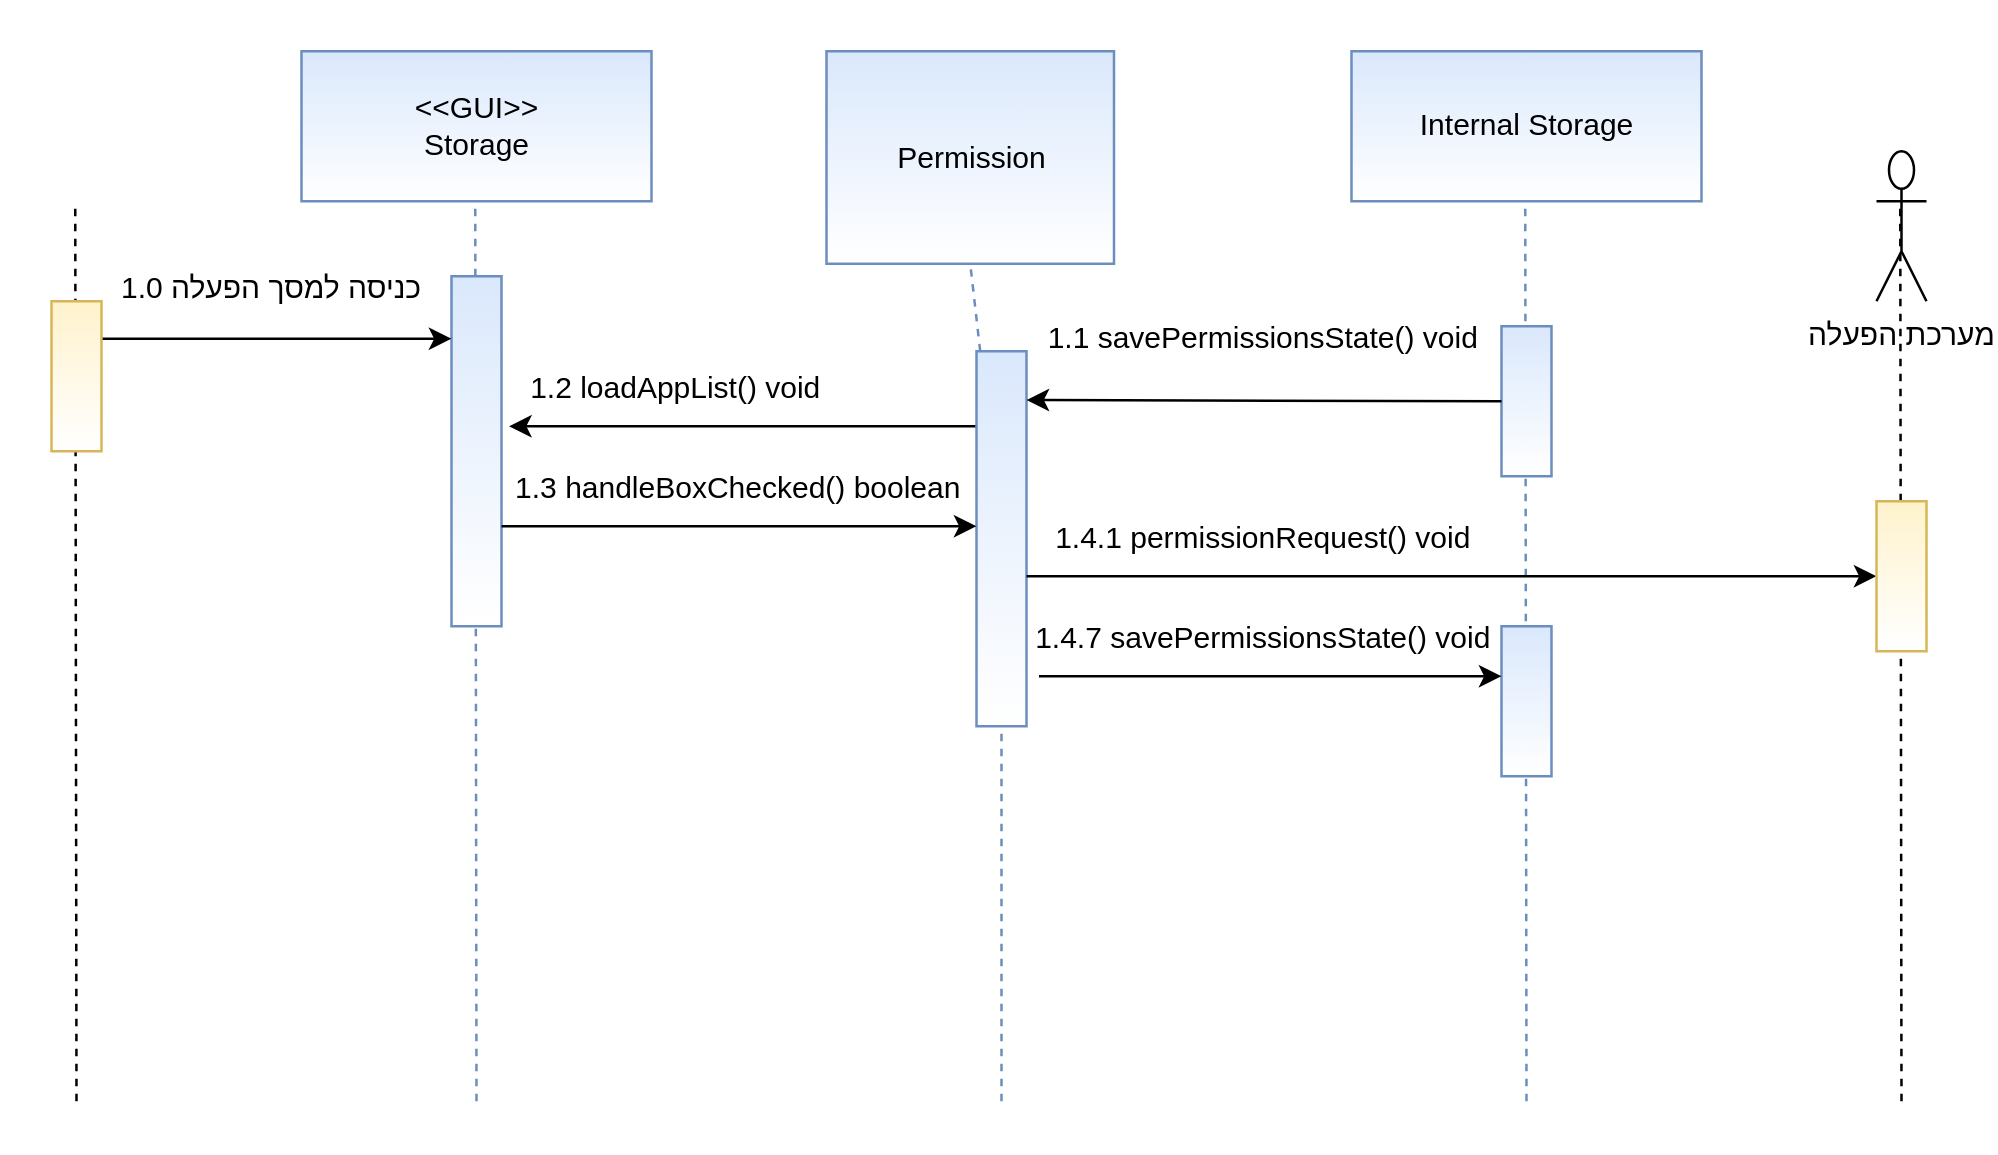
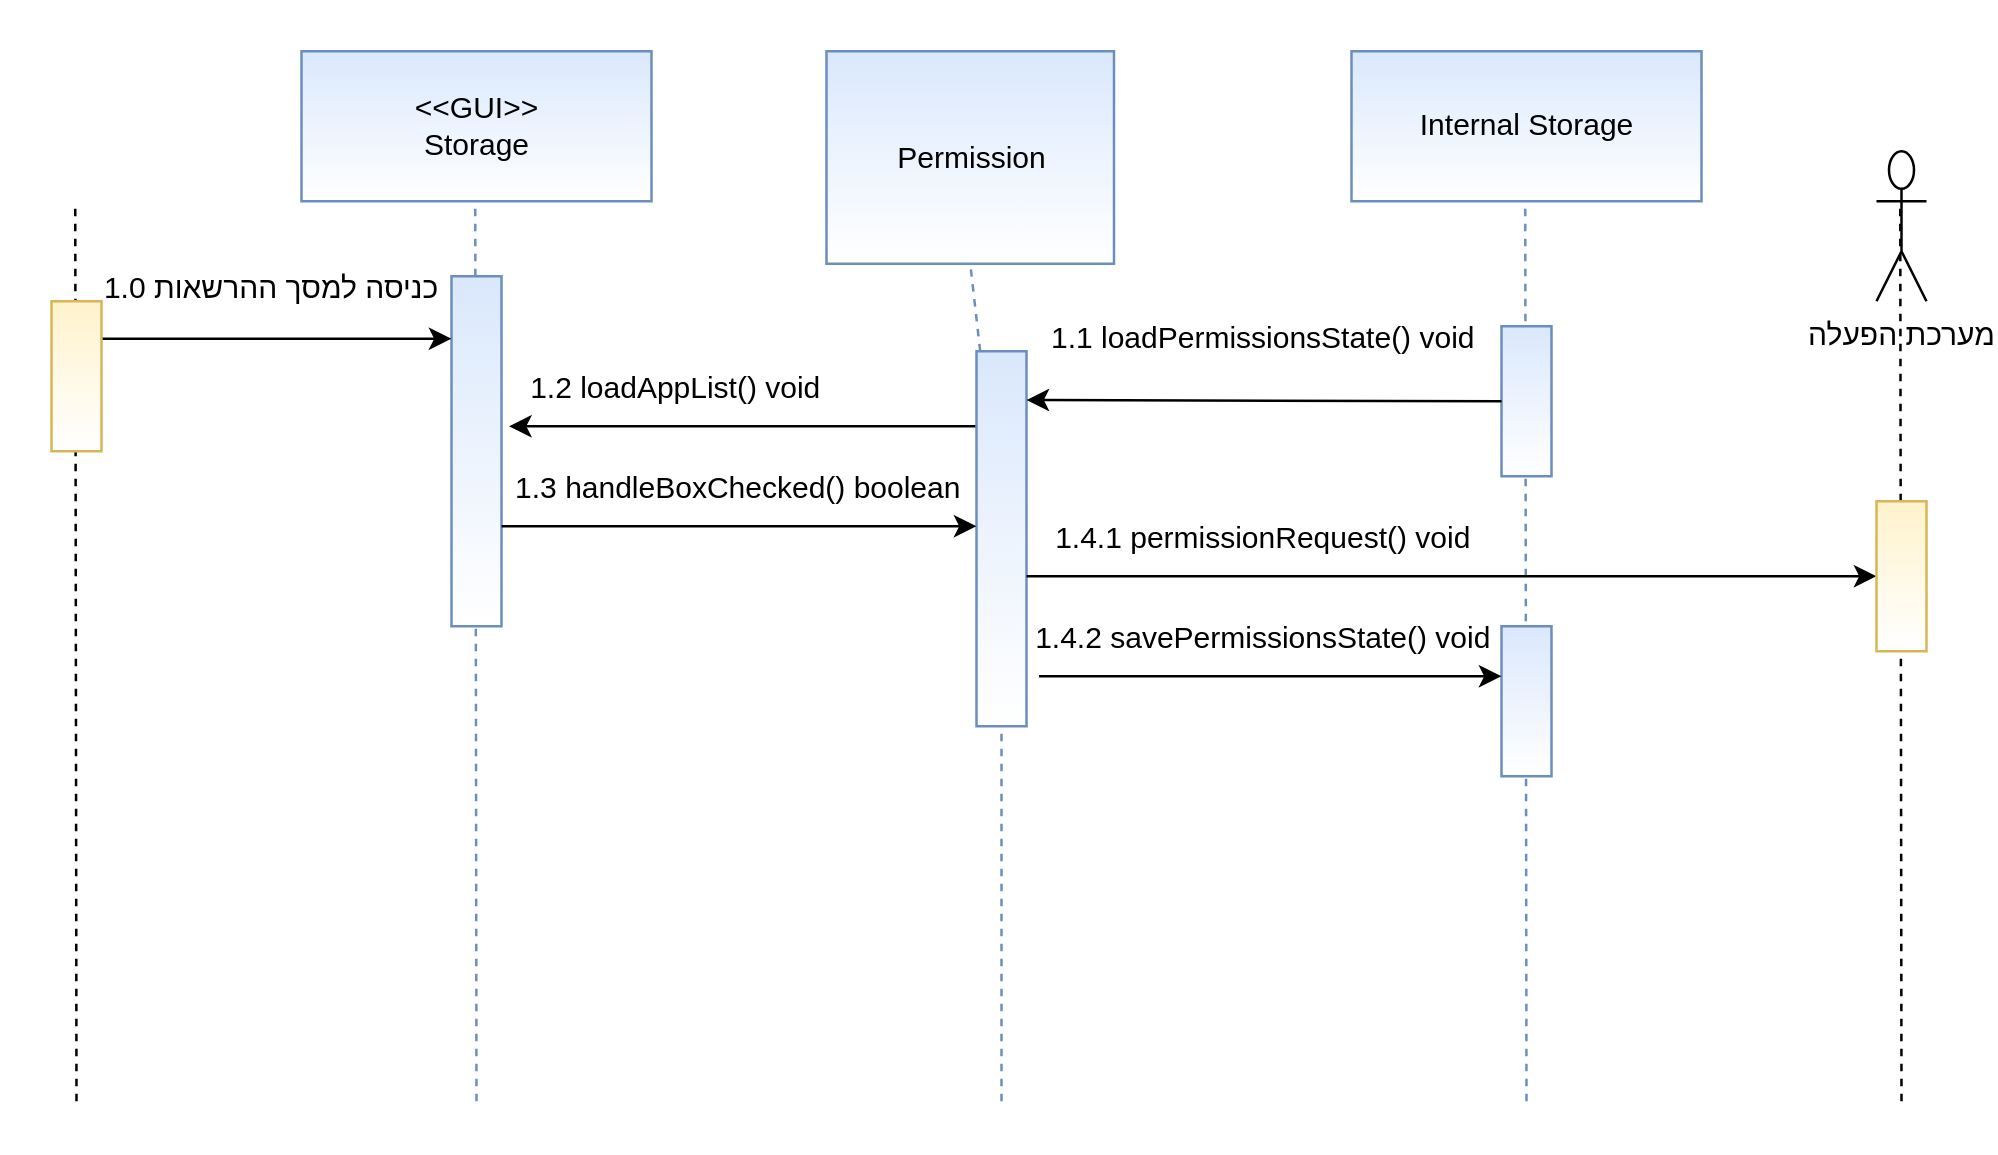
(276, 289) -> (276, 289)
(1264, 339) -> (1264, 339)
(1264, 639) -> (1264, 639)
